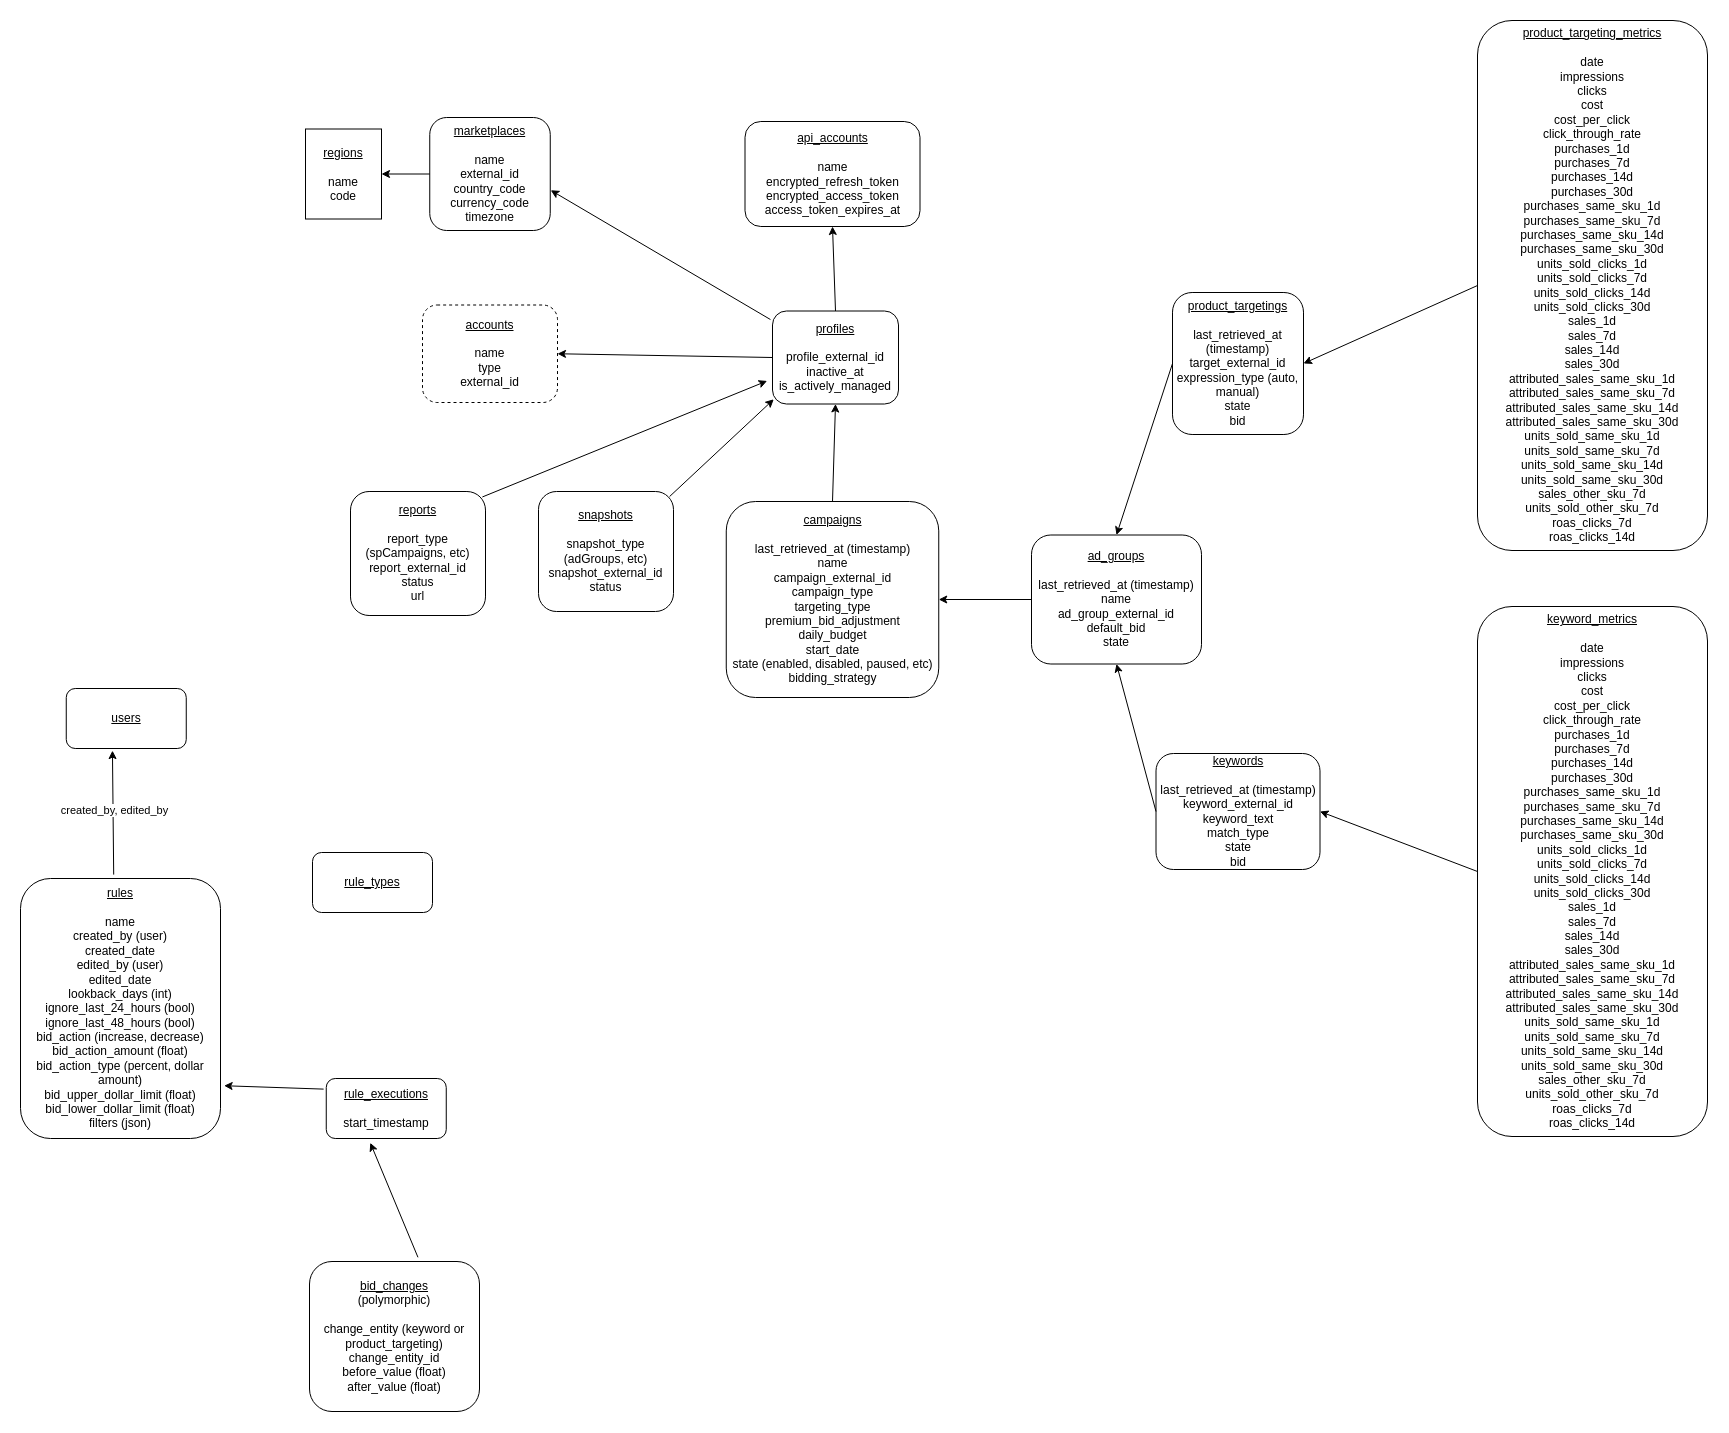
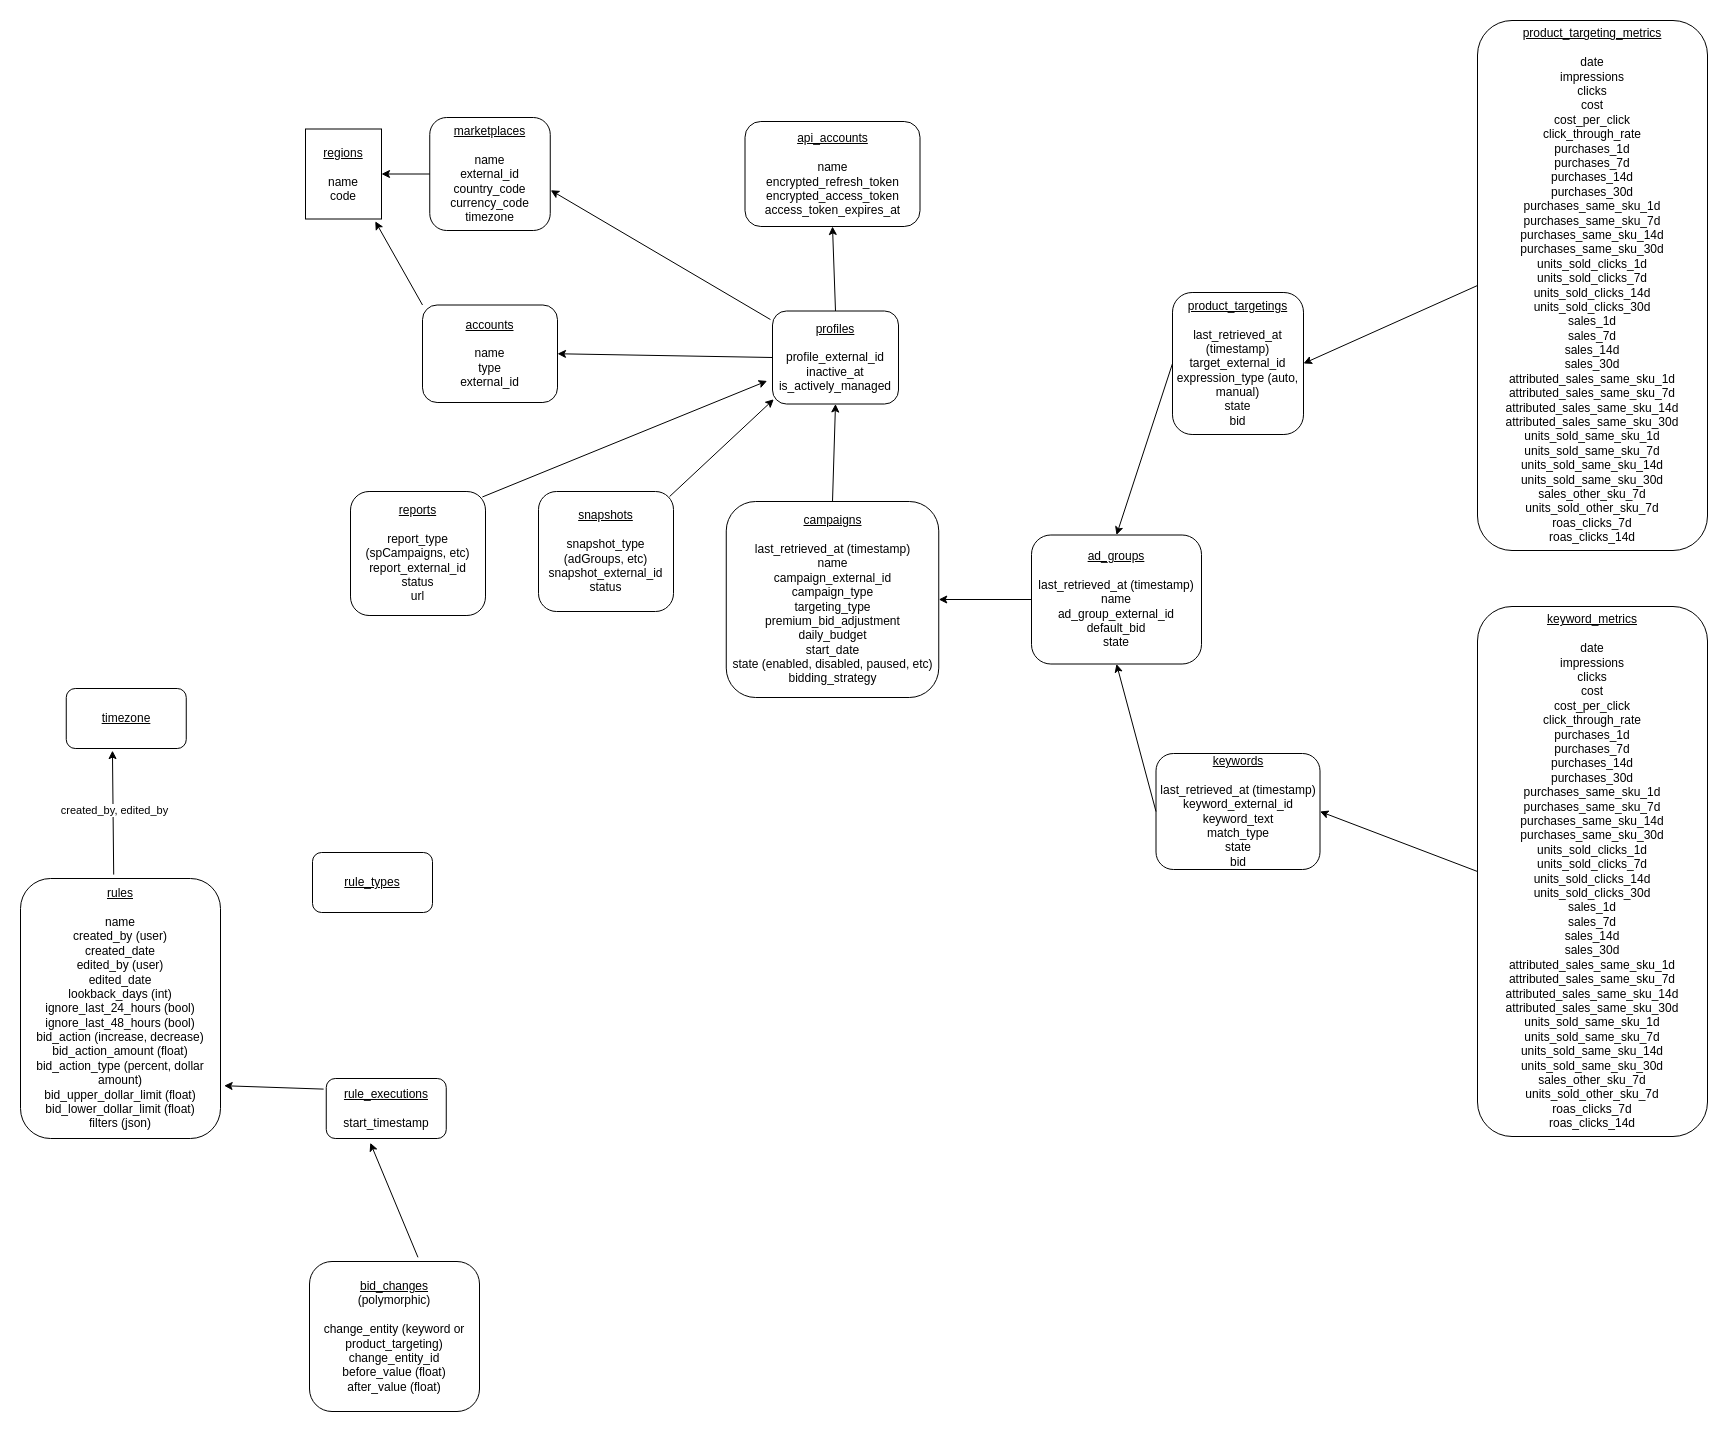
none -> (401, 266)
(490, 354) -> (490, 354)
(127, 719) -> (127, 719)
